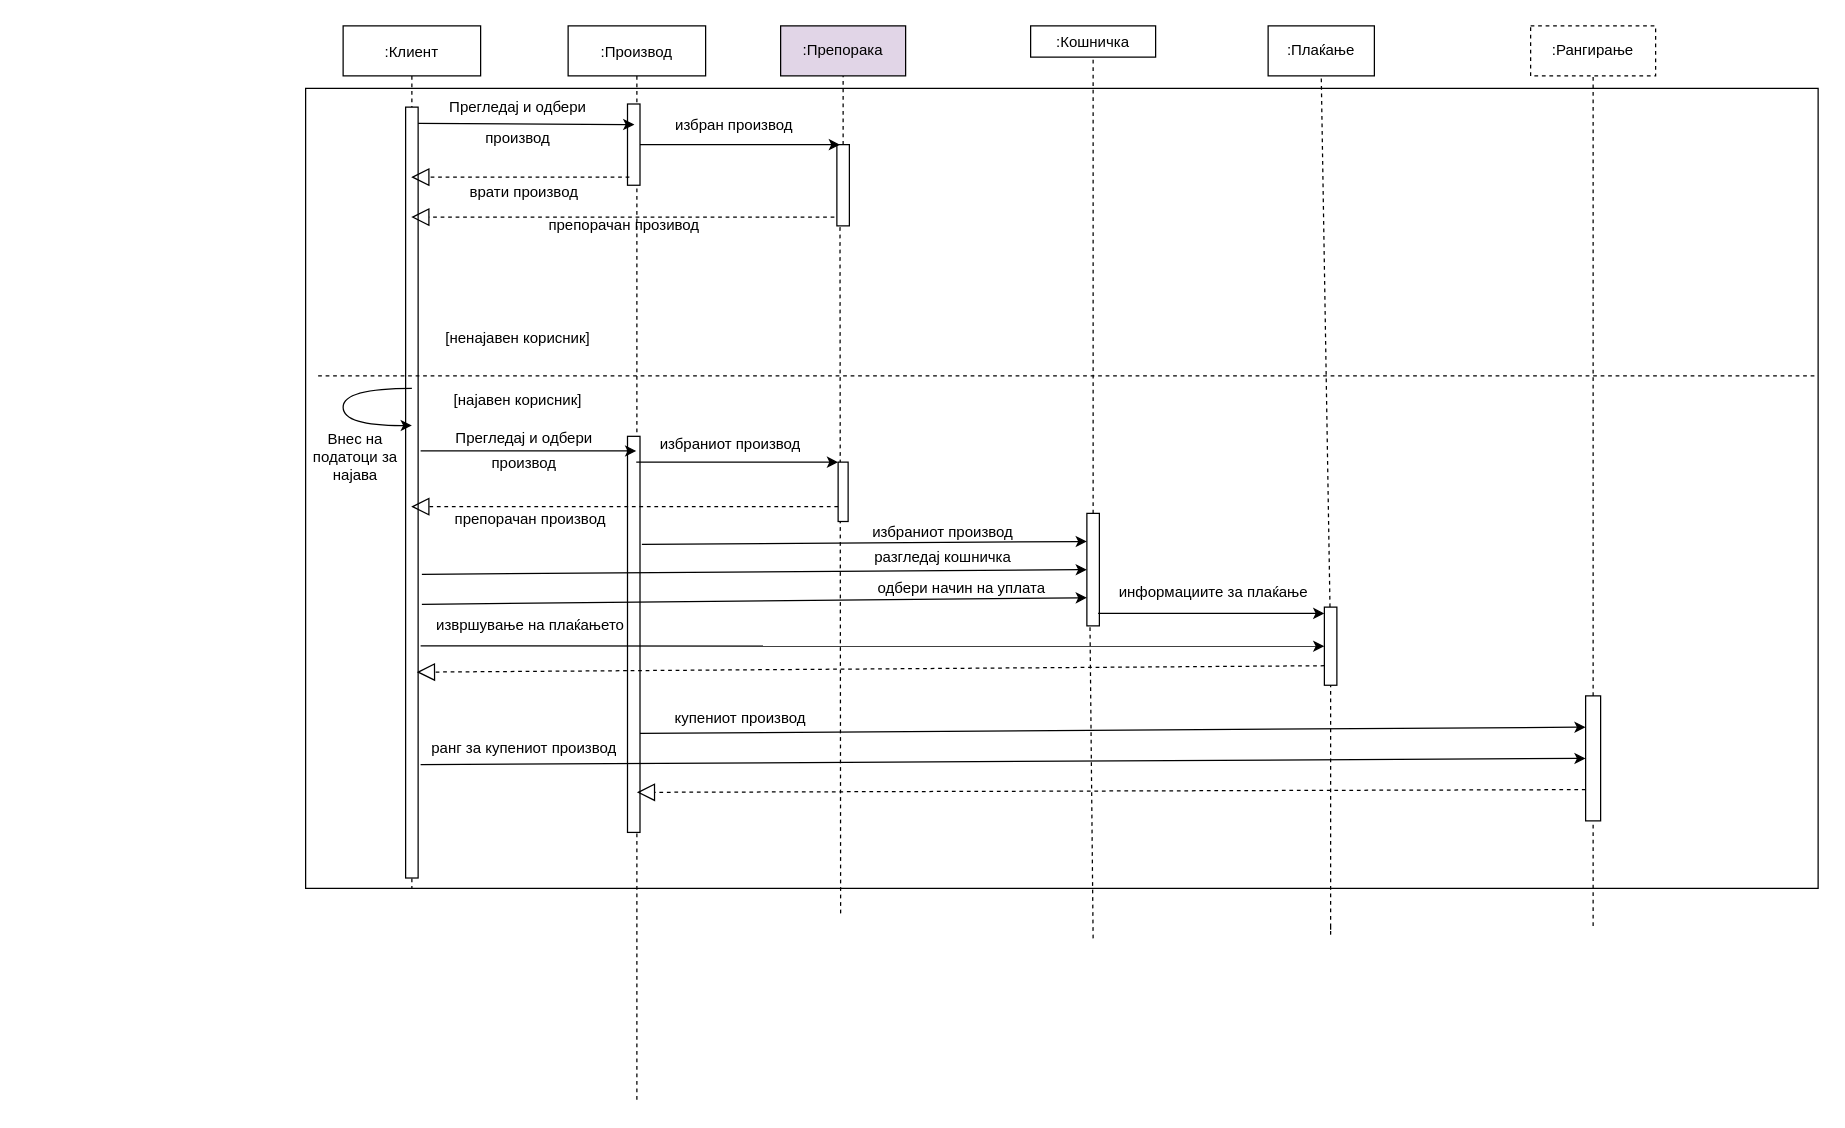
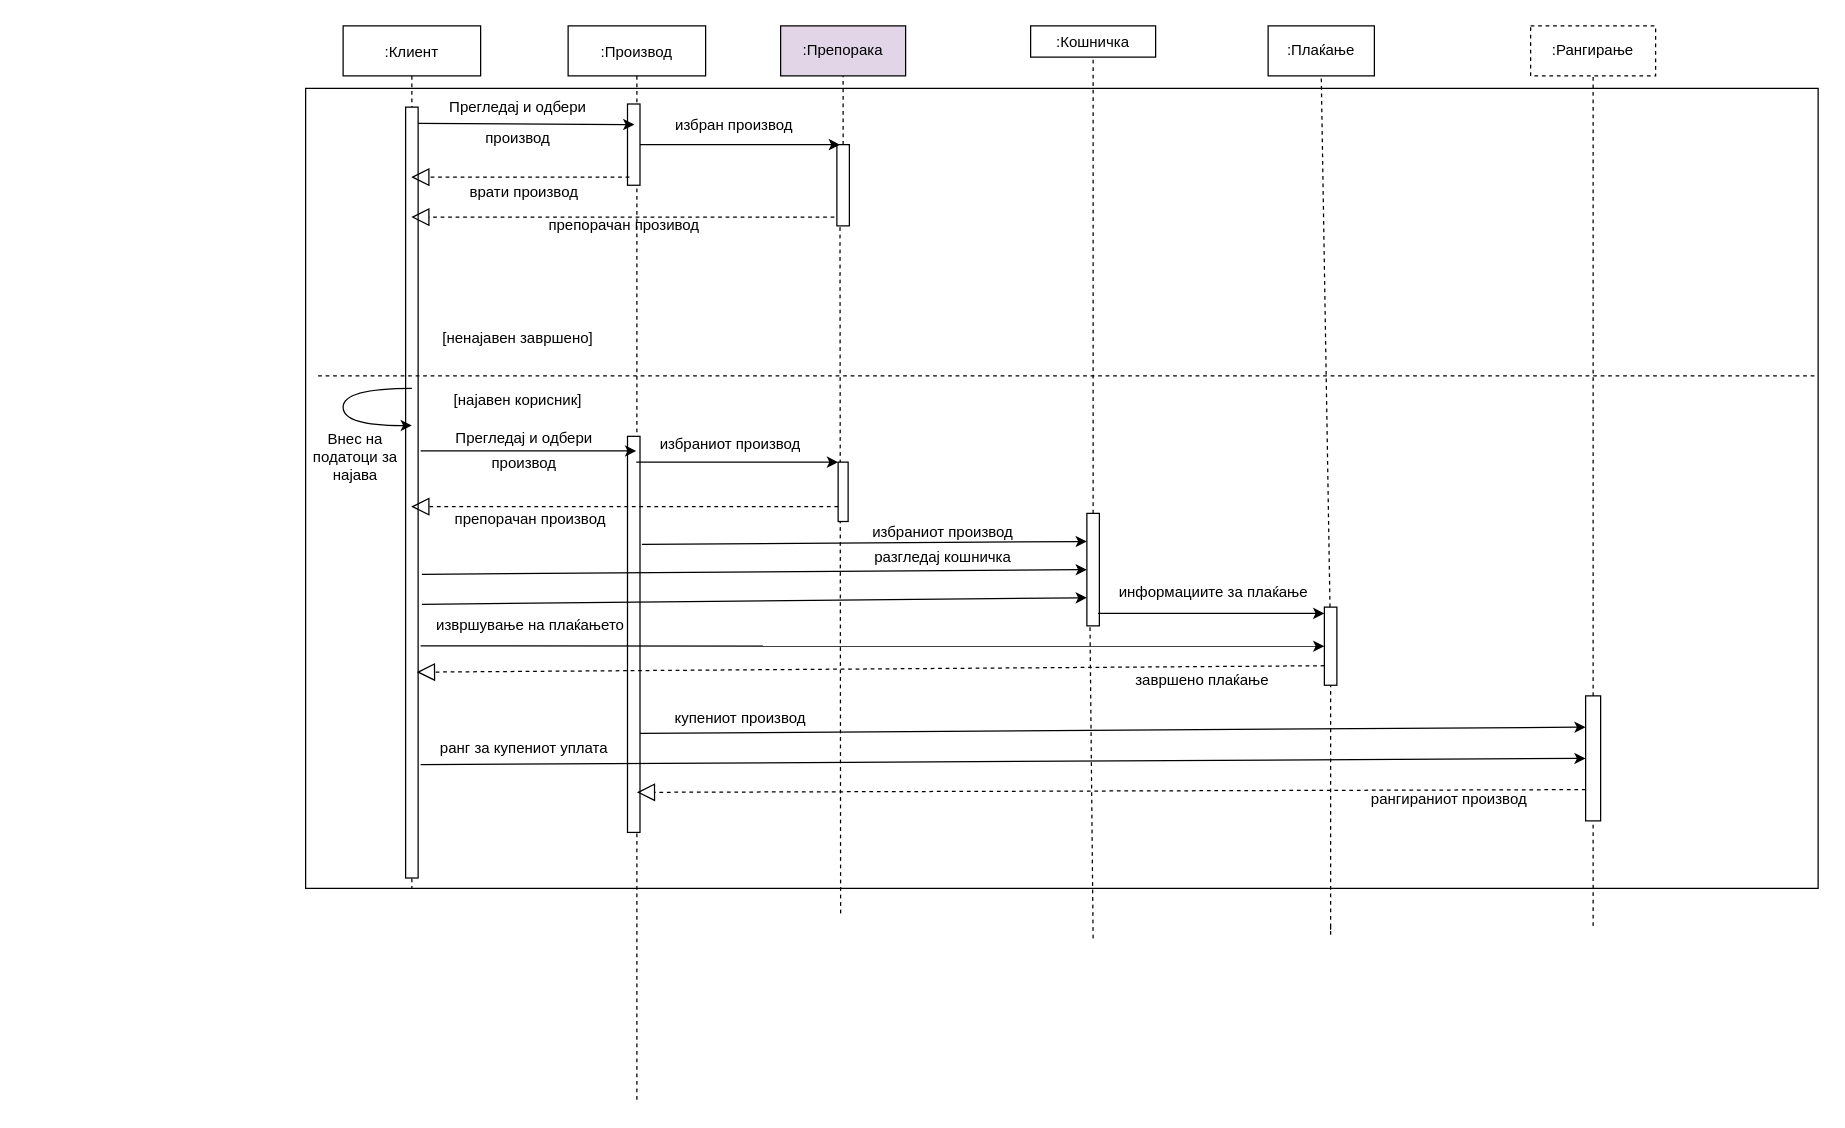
(518, 338) -> (518, 338)
(962, 588) -> none
none -> (1203, 680)
(524, 748) -> (524, 748)
none -> (1449, 800)
